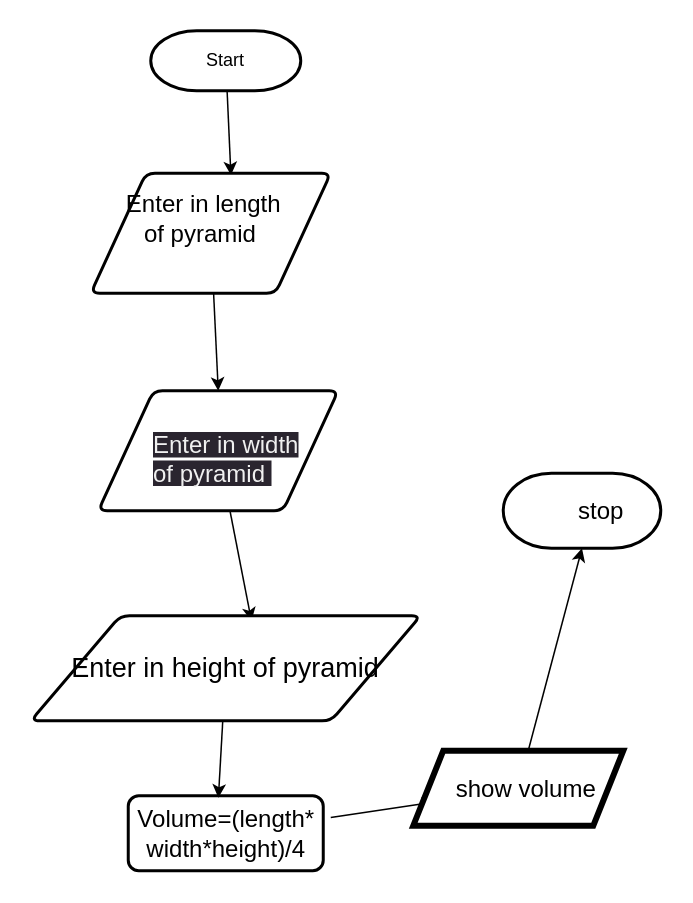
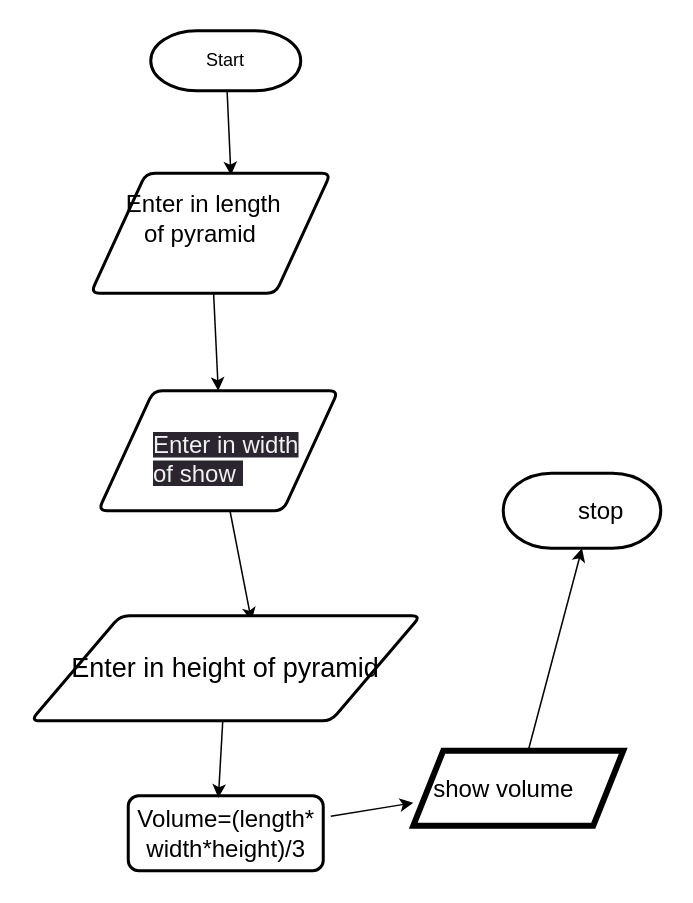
(215, 453) -> (215, 453)
(526, 788) -> (503, 788)
(227, 833) -> (227, 833)
